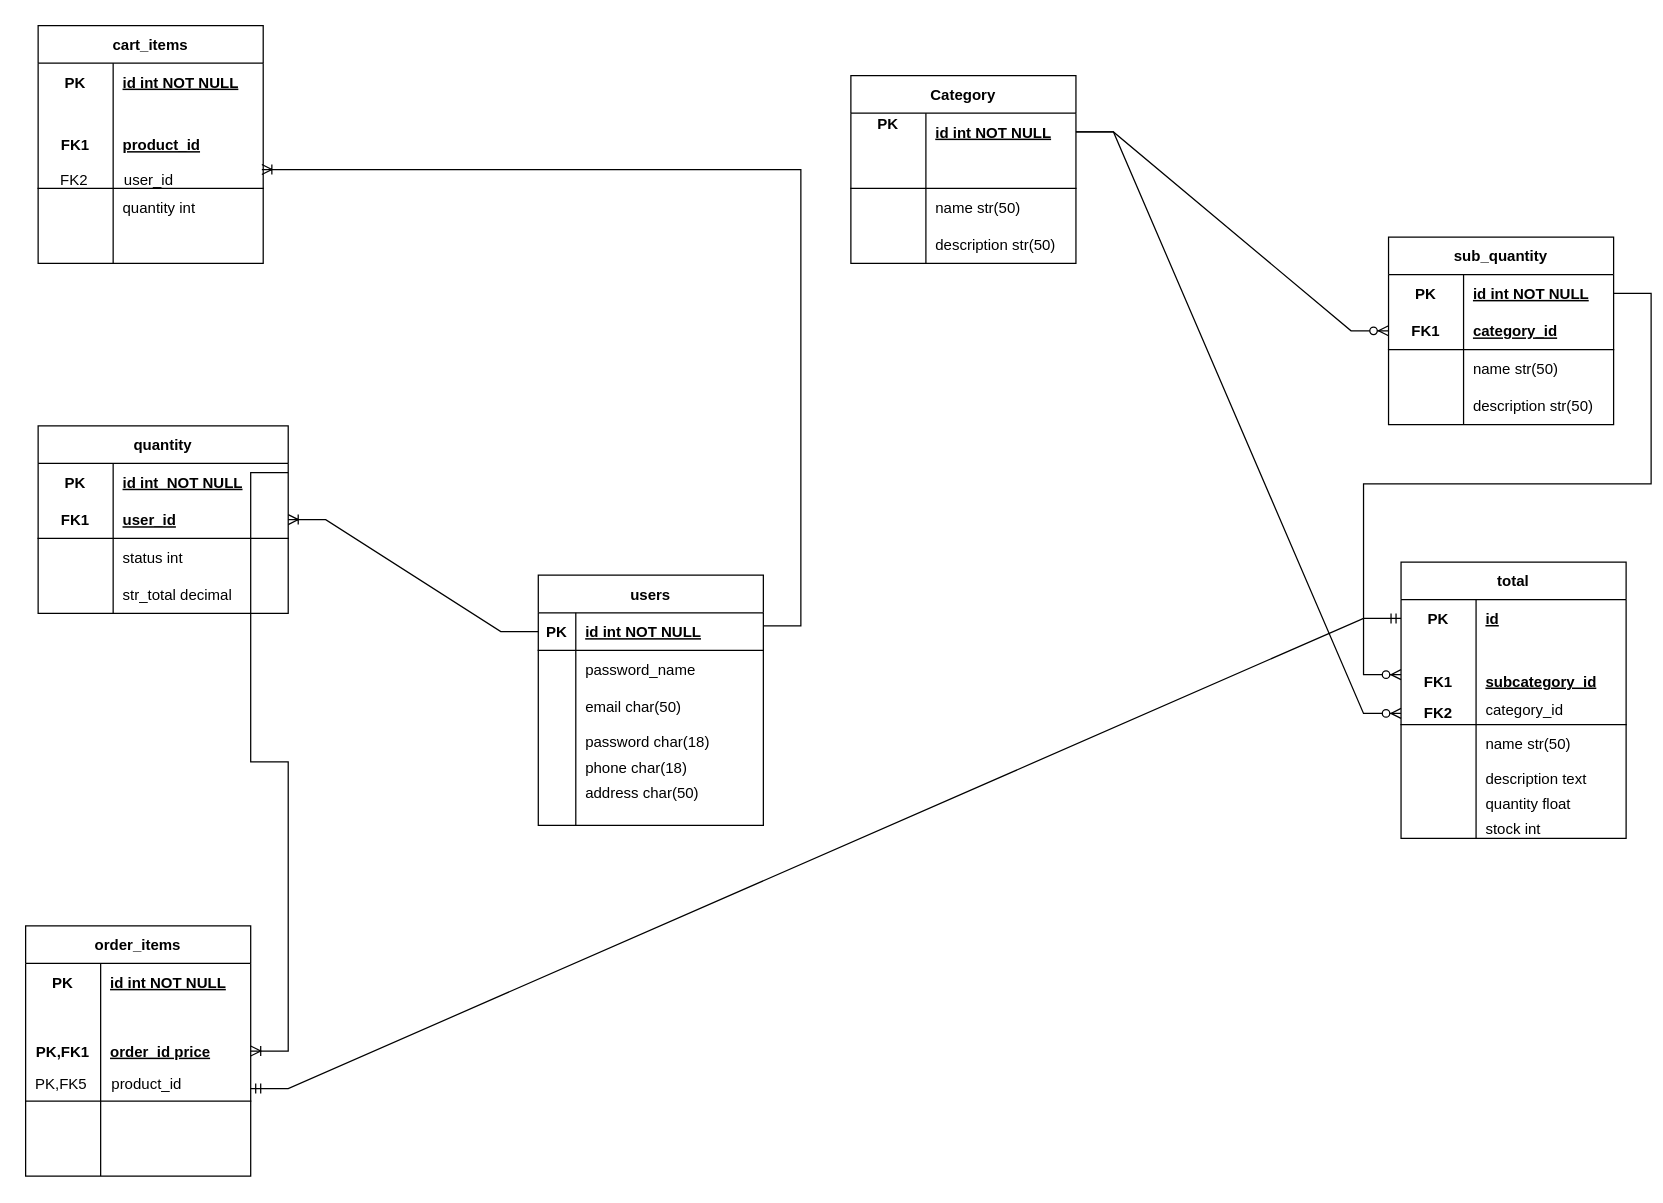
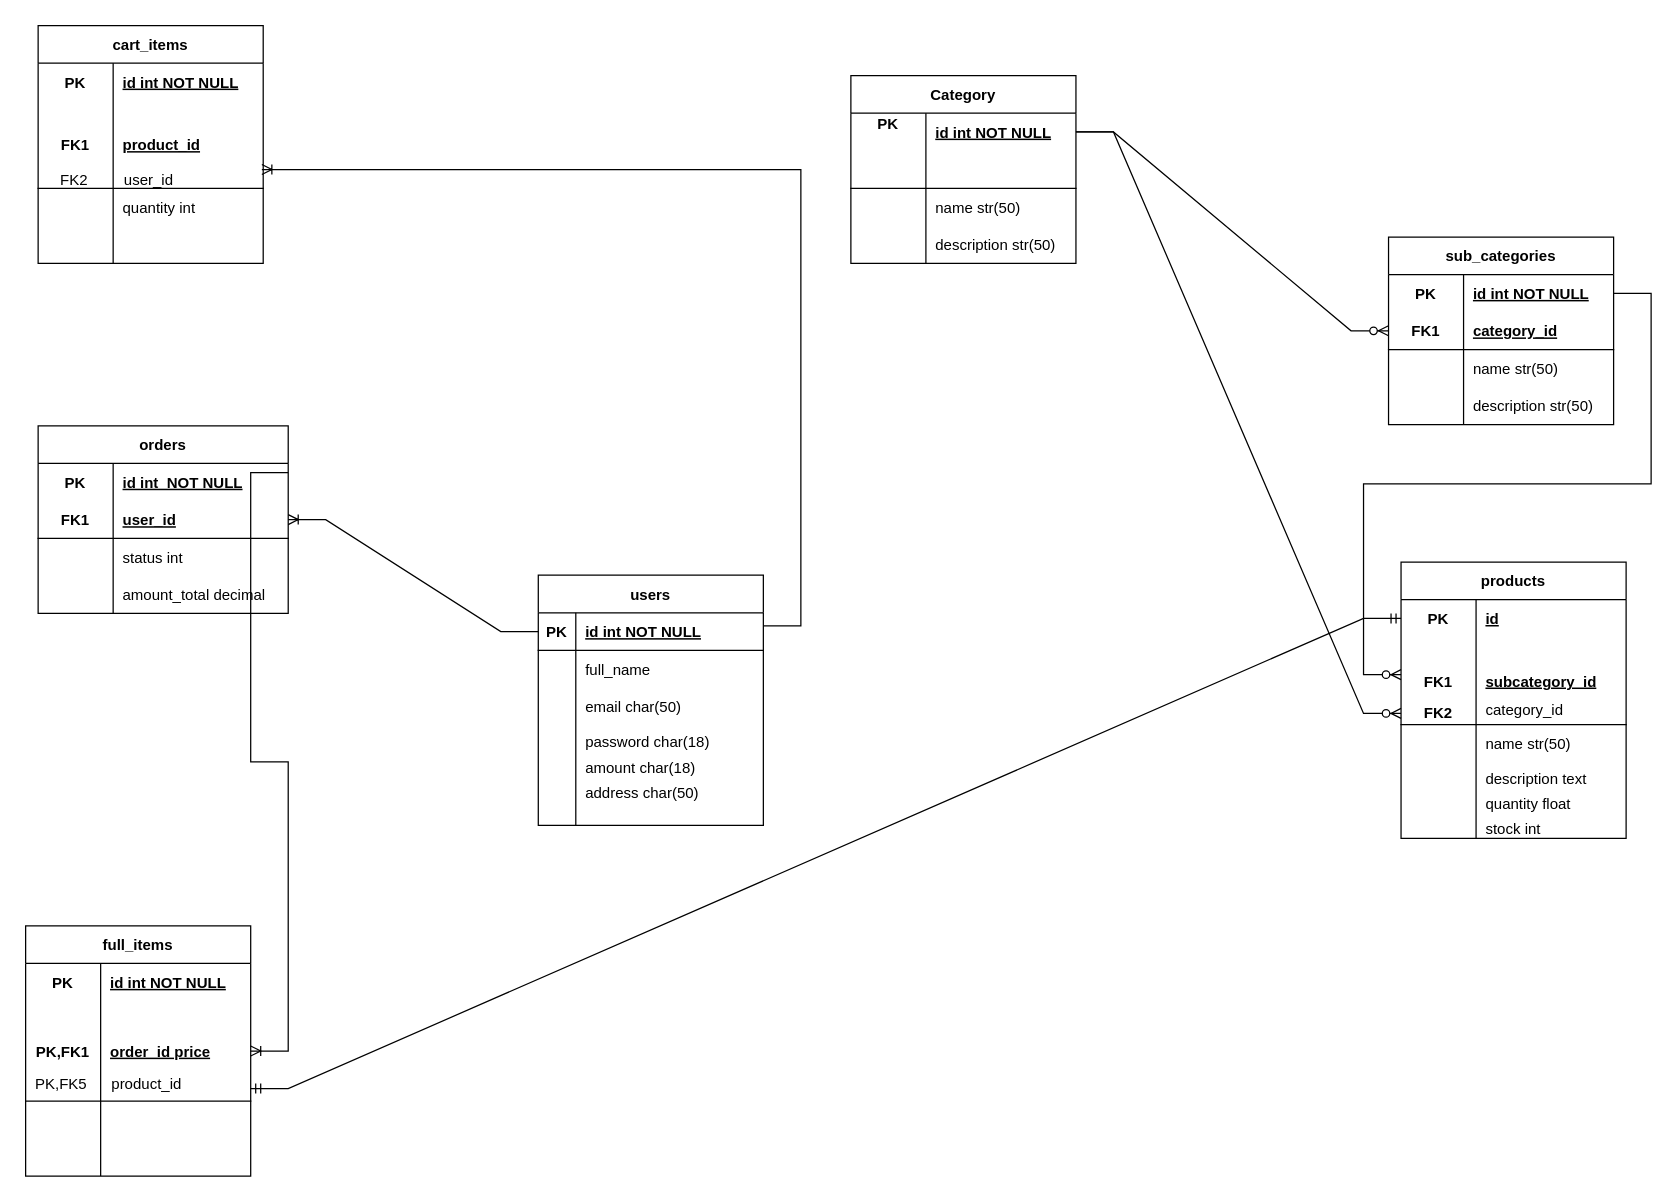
(1500, 256) -> (1500, 256)
(163, 445) -> (163, 445)
(1513, 581) -> (1513, 581)
(186, 595) -> (199, 595)
(640, 669) -> (619, 669)
(642, 768) -> (647, 768)
(138, 945) -> (138, 945)
